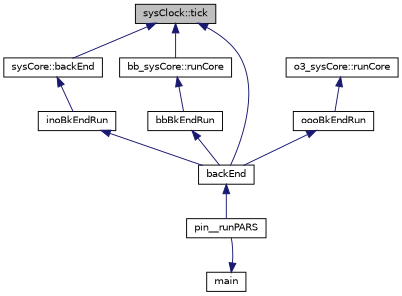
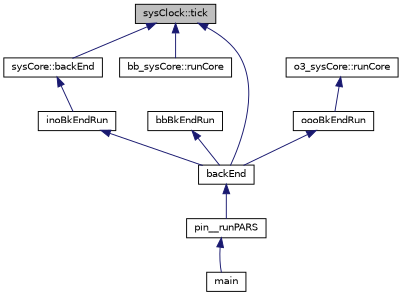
(181, 99) -> none
(233, 250) -> (220, 260)
